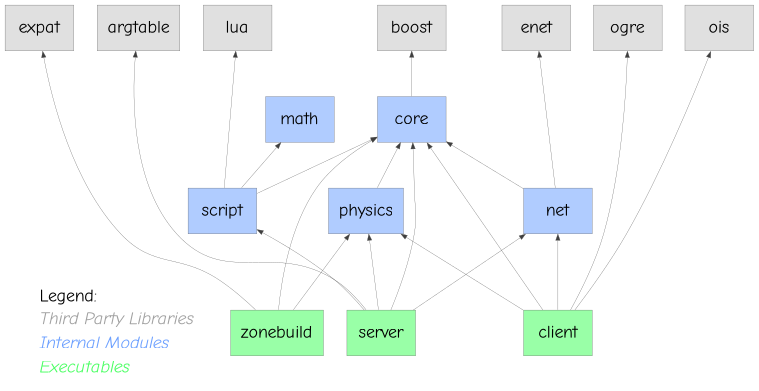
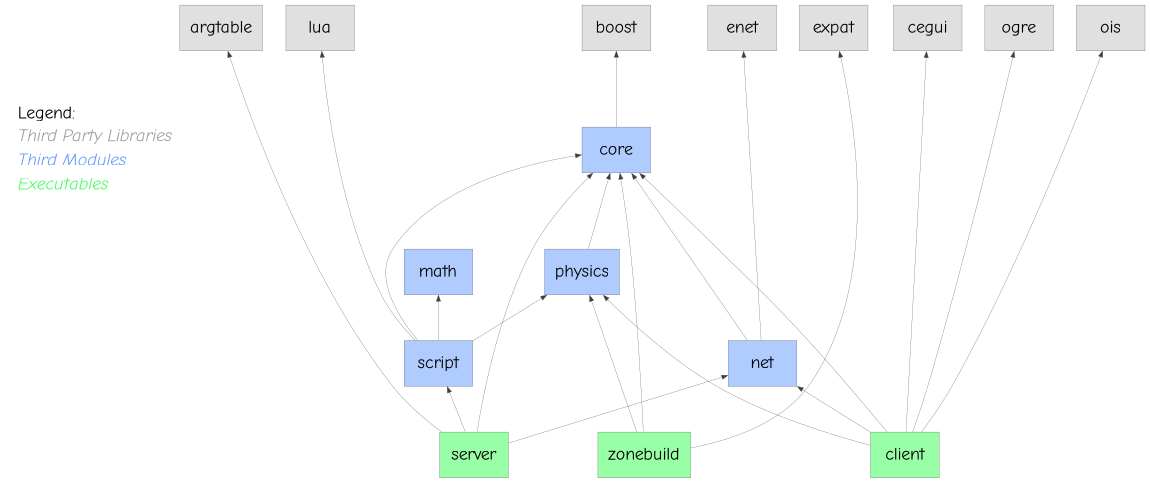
none -> (928, 28)
(374, 275) -> (514, 316)
(105, 343) -> (72, 160)
